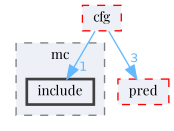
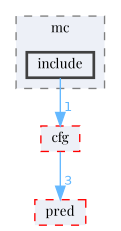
(83, 52) -> (60, 97)
